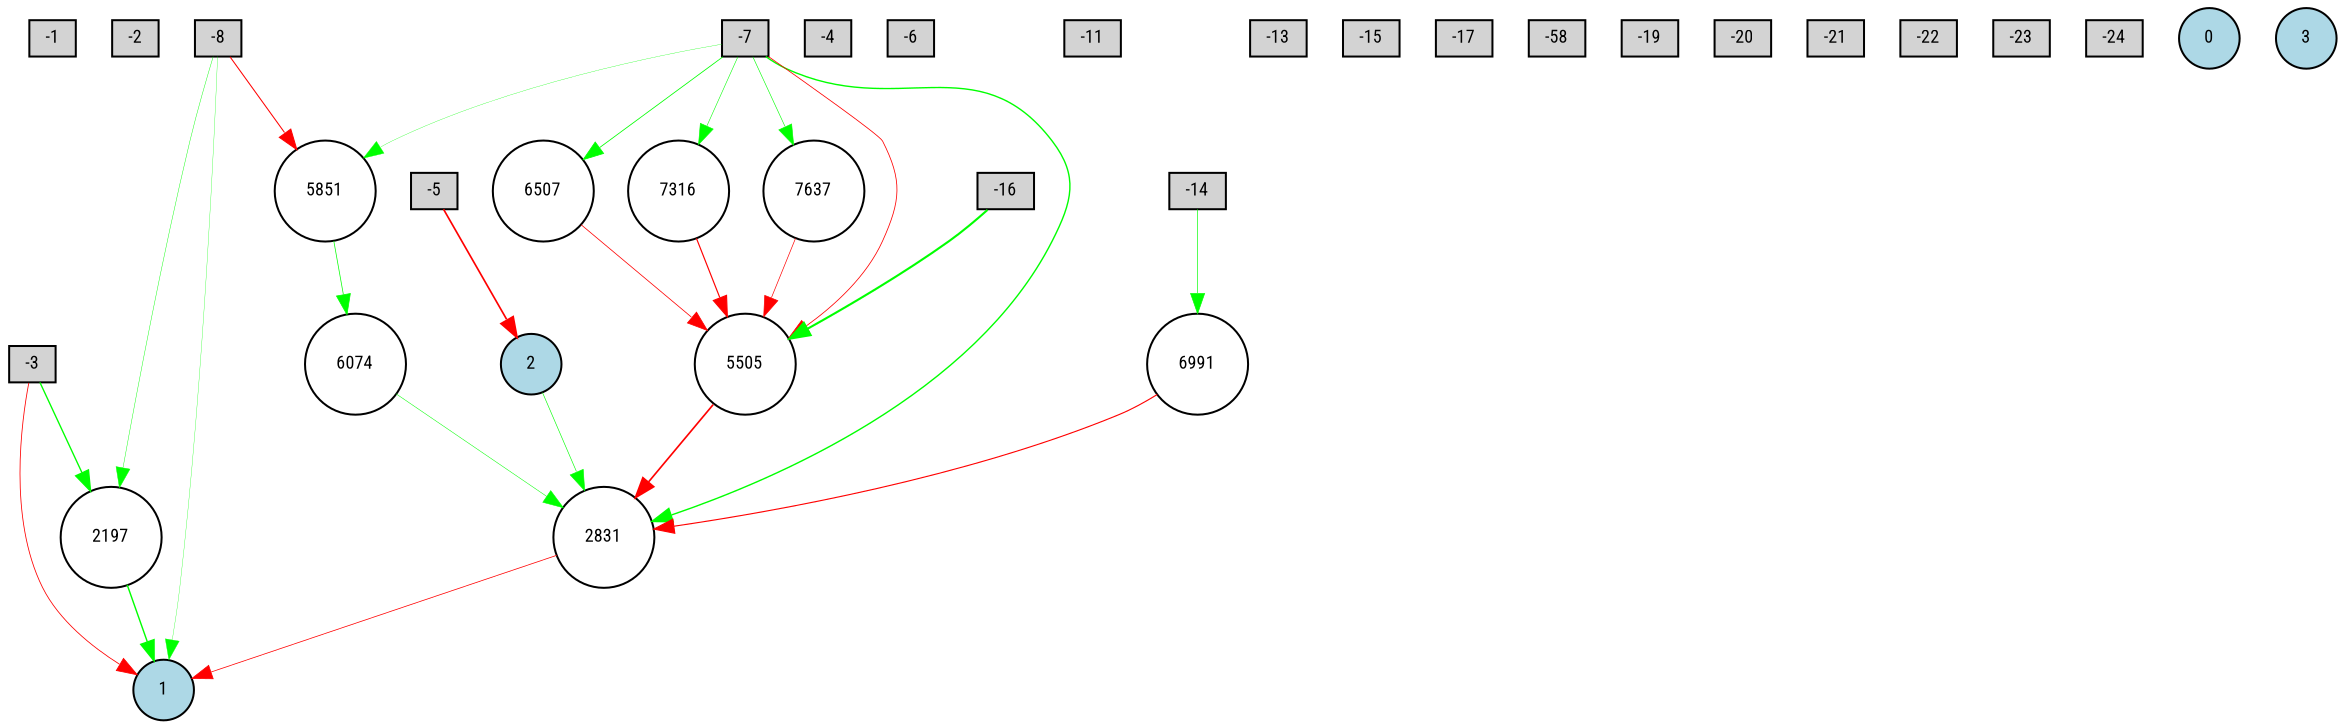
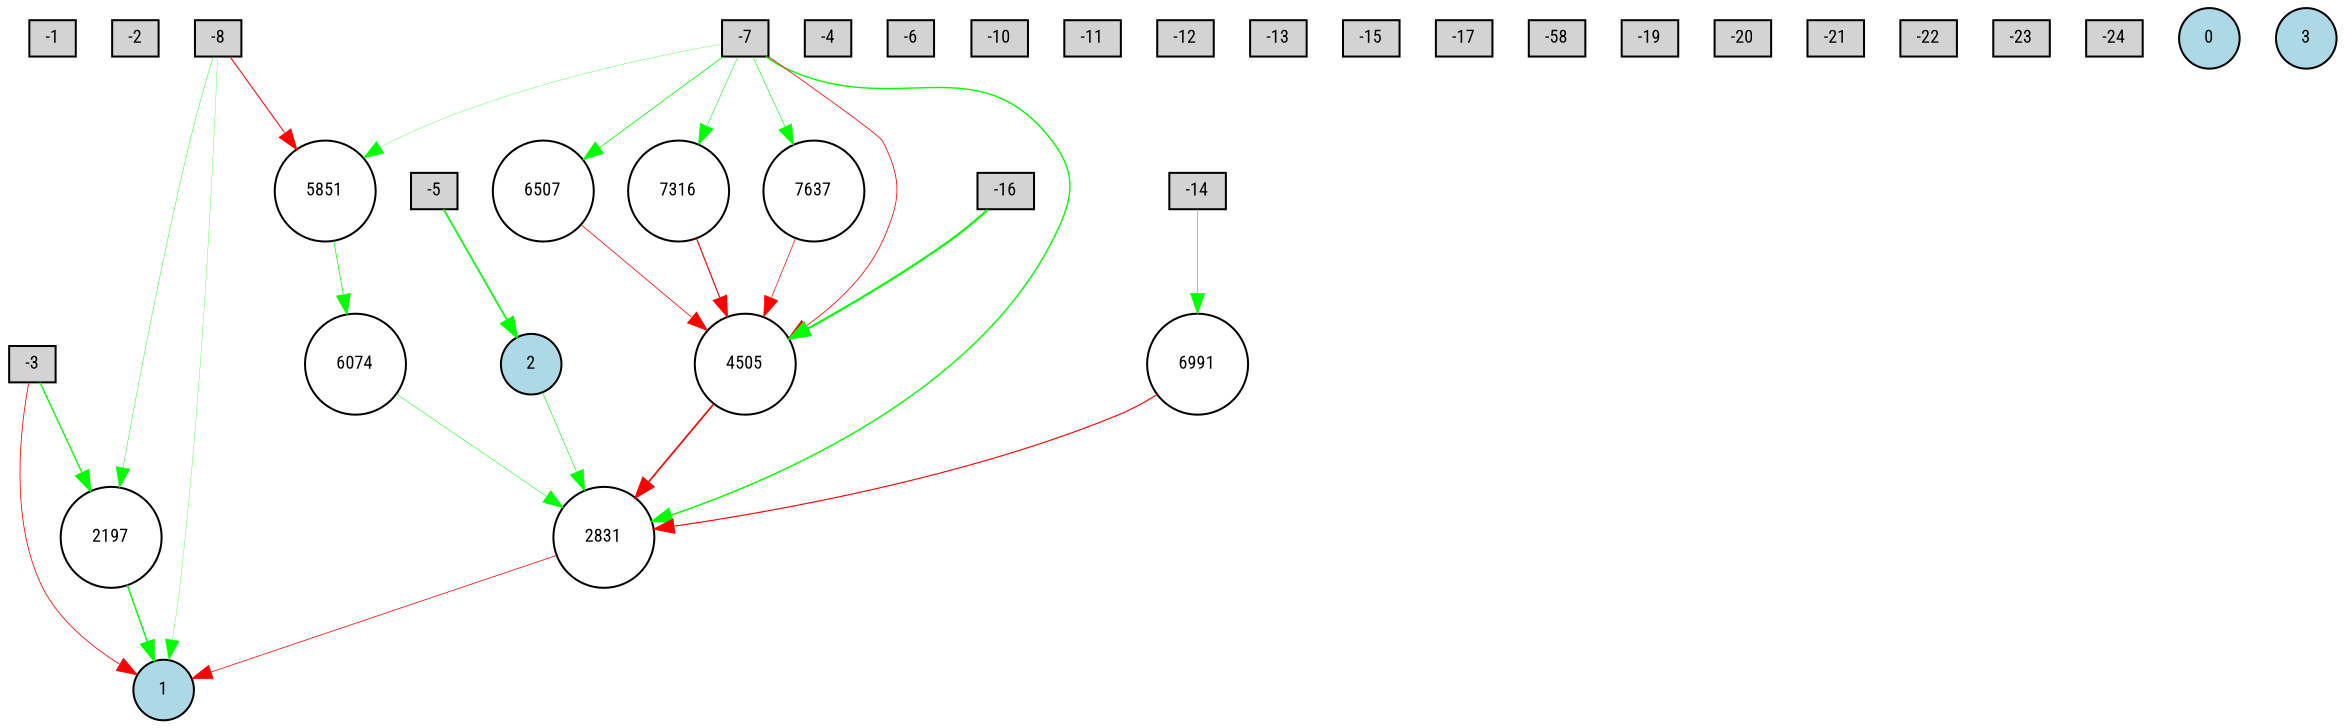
none -> (1000, 38)
none -> (1185, 38)
(475, 264) -> (475, 264)
(745, 364) -> (745, 364)
